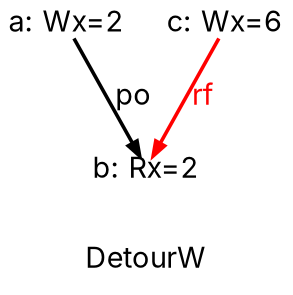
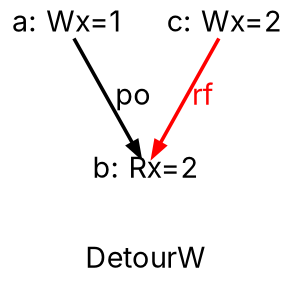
(67, 24) -> (67, 24)
(226, 24) -> (226, 24)
